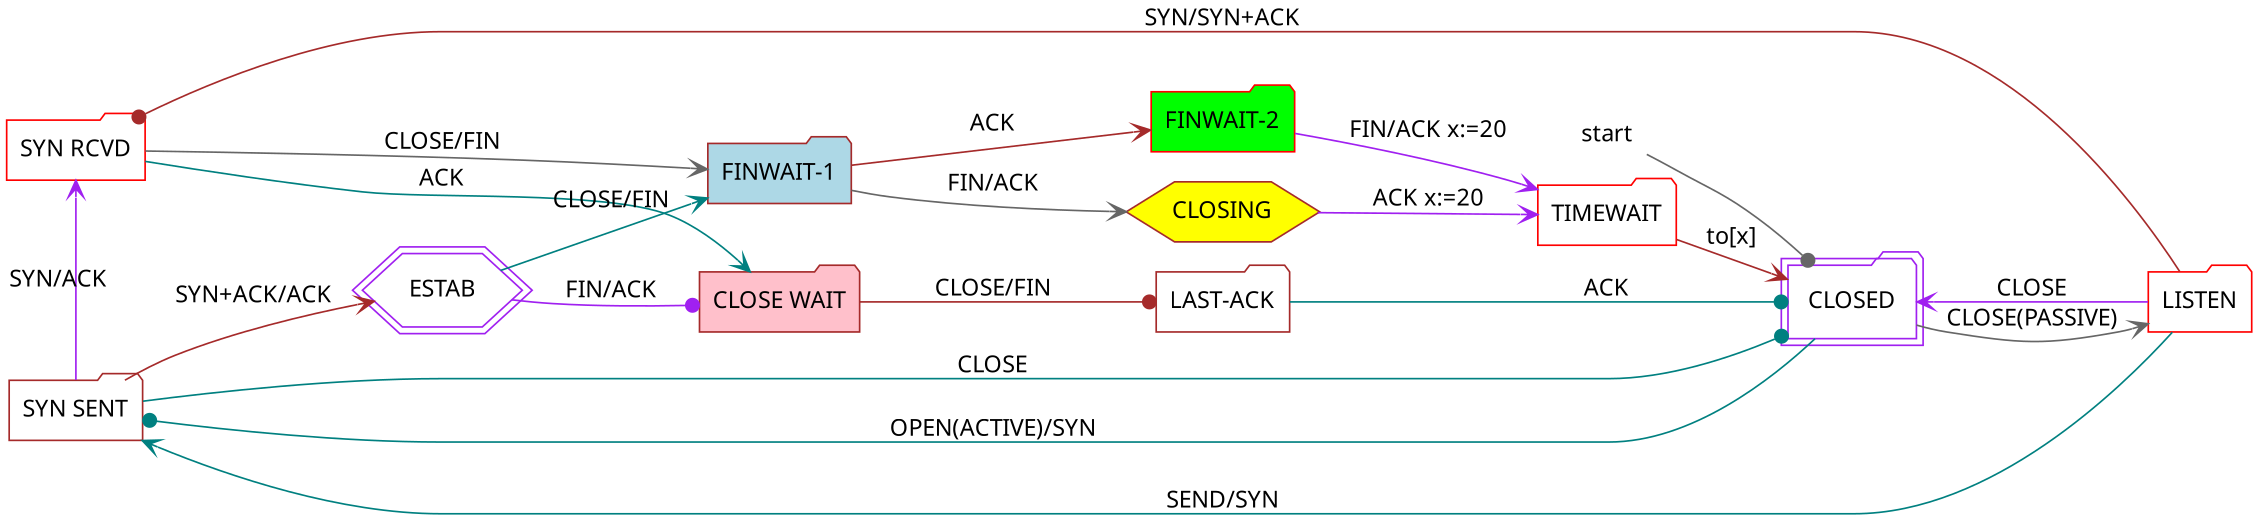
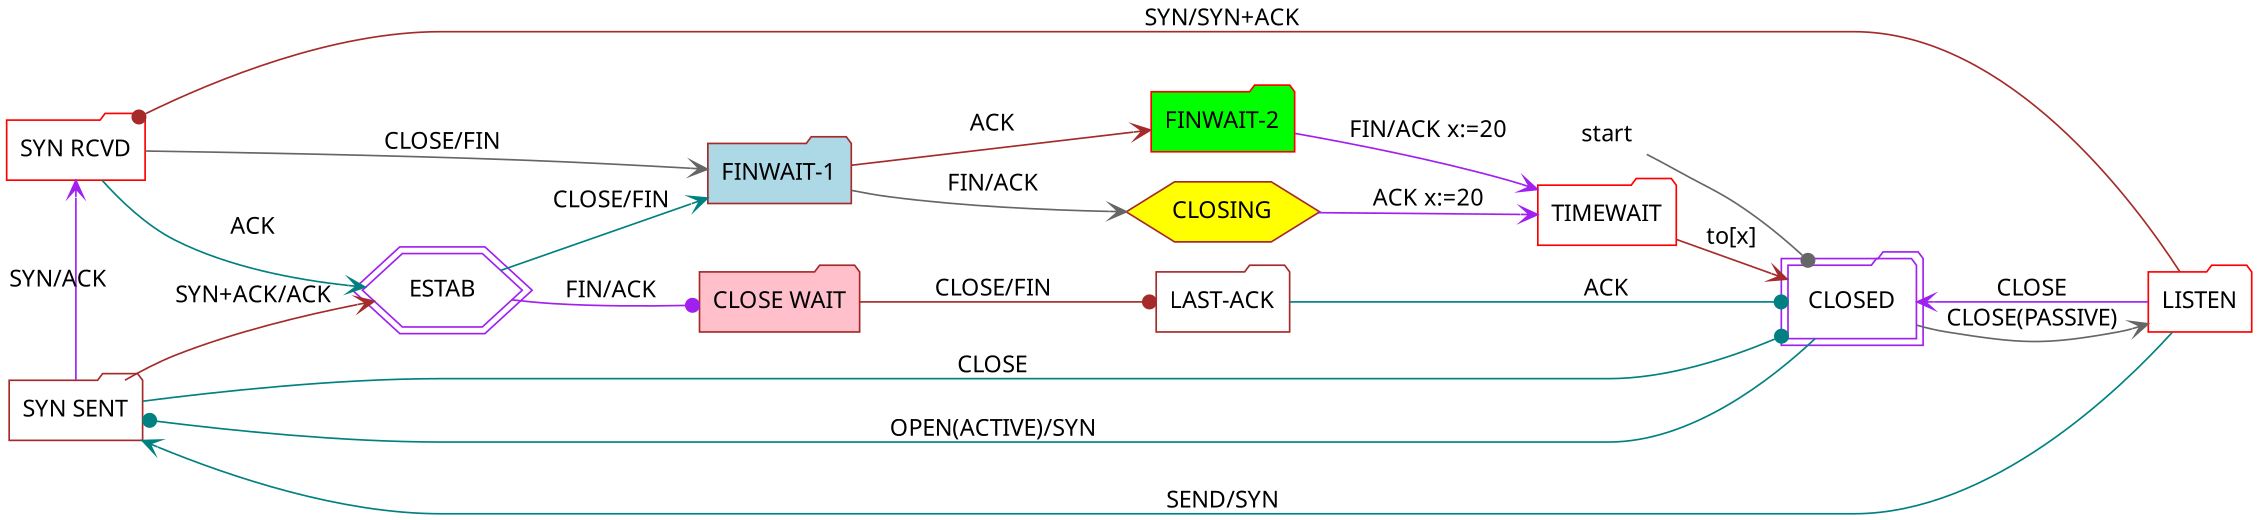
(448, 195) -> (214, 257)
